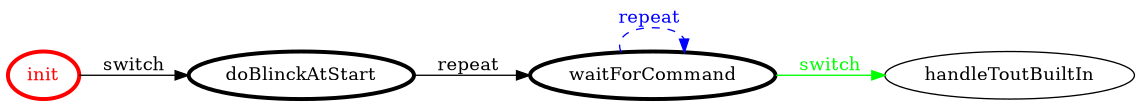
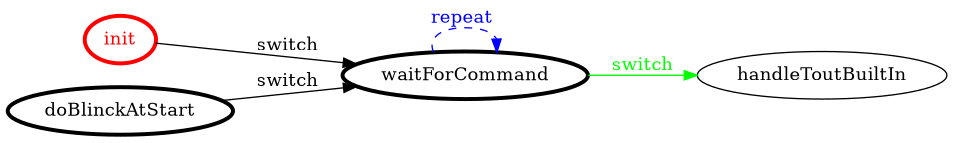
(472, 65) -> (288, 81)
(127, 75) -> (249, 53)
